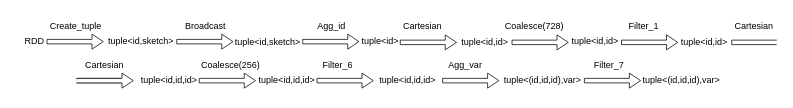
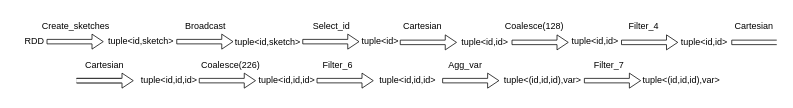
(76, 27) -> (76, 27)
(332, 27) -> (332, 27)
(534, 27) -> (534, 27)
(644, 27) -> (644, 27)
(231, 65) -> (231, 65)
